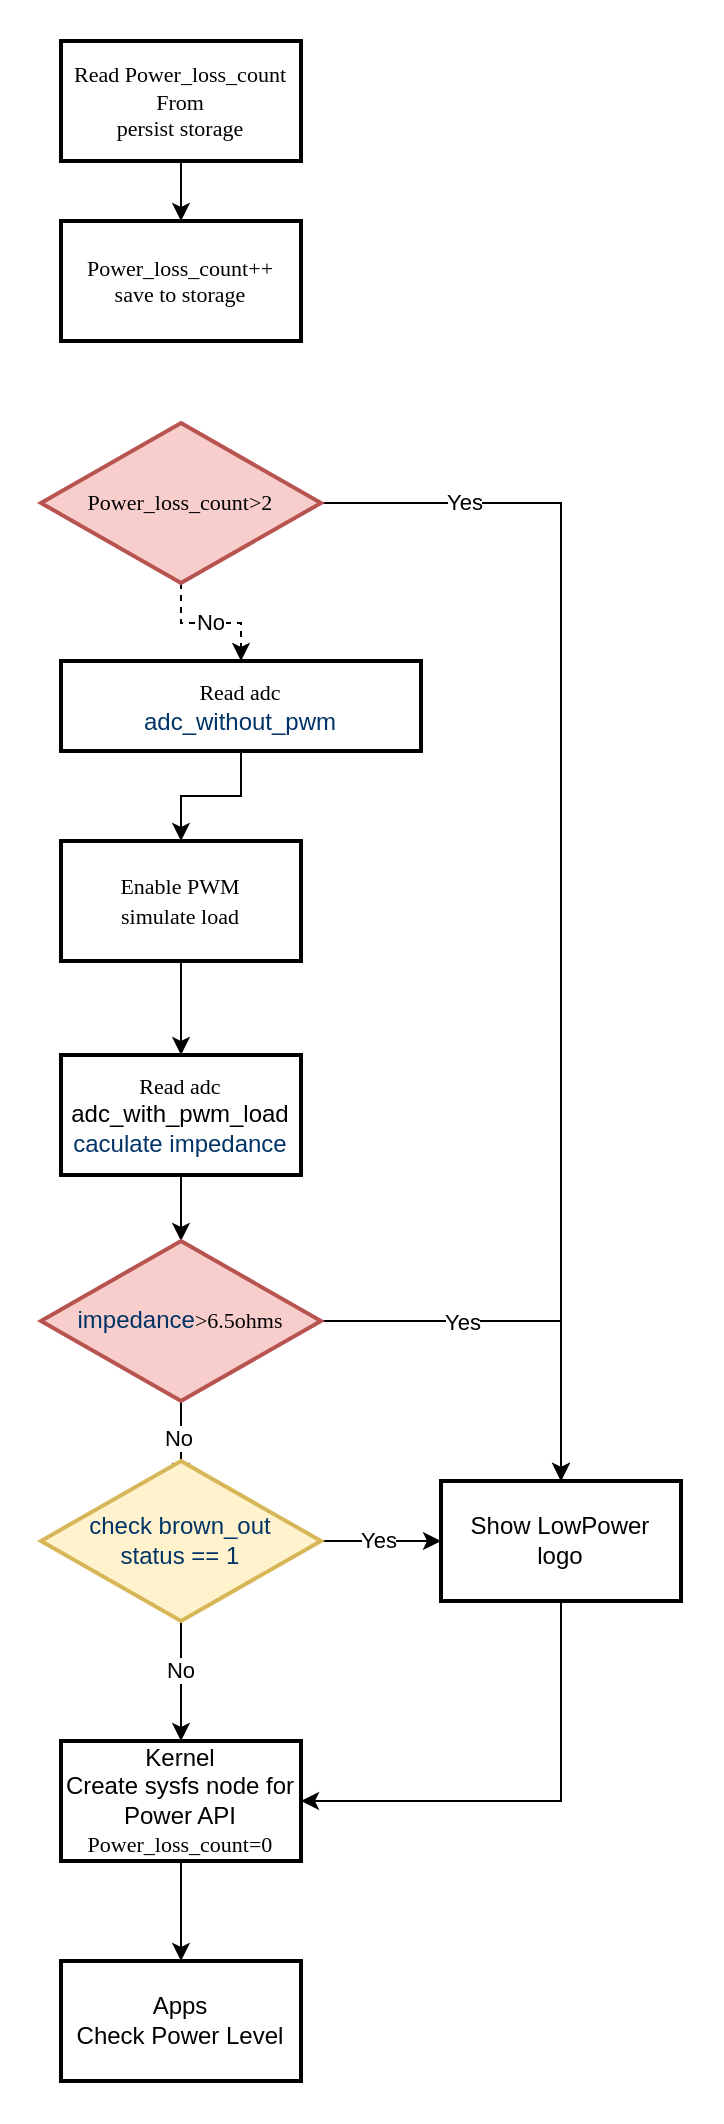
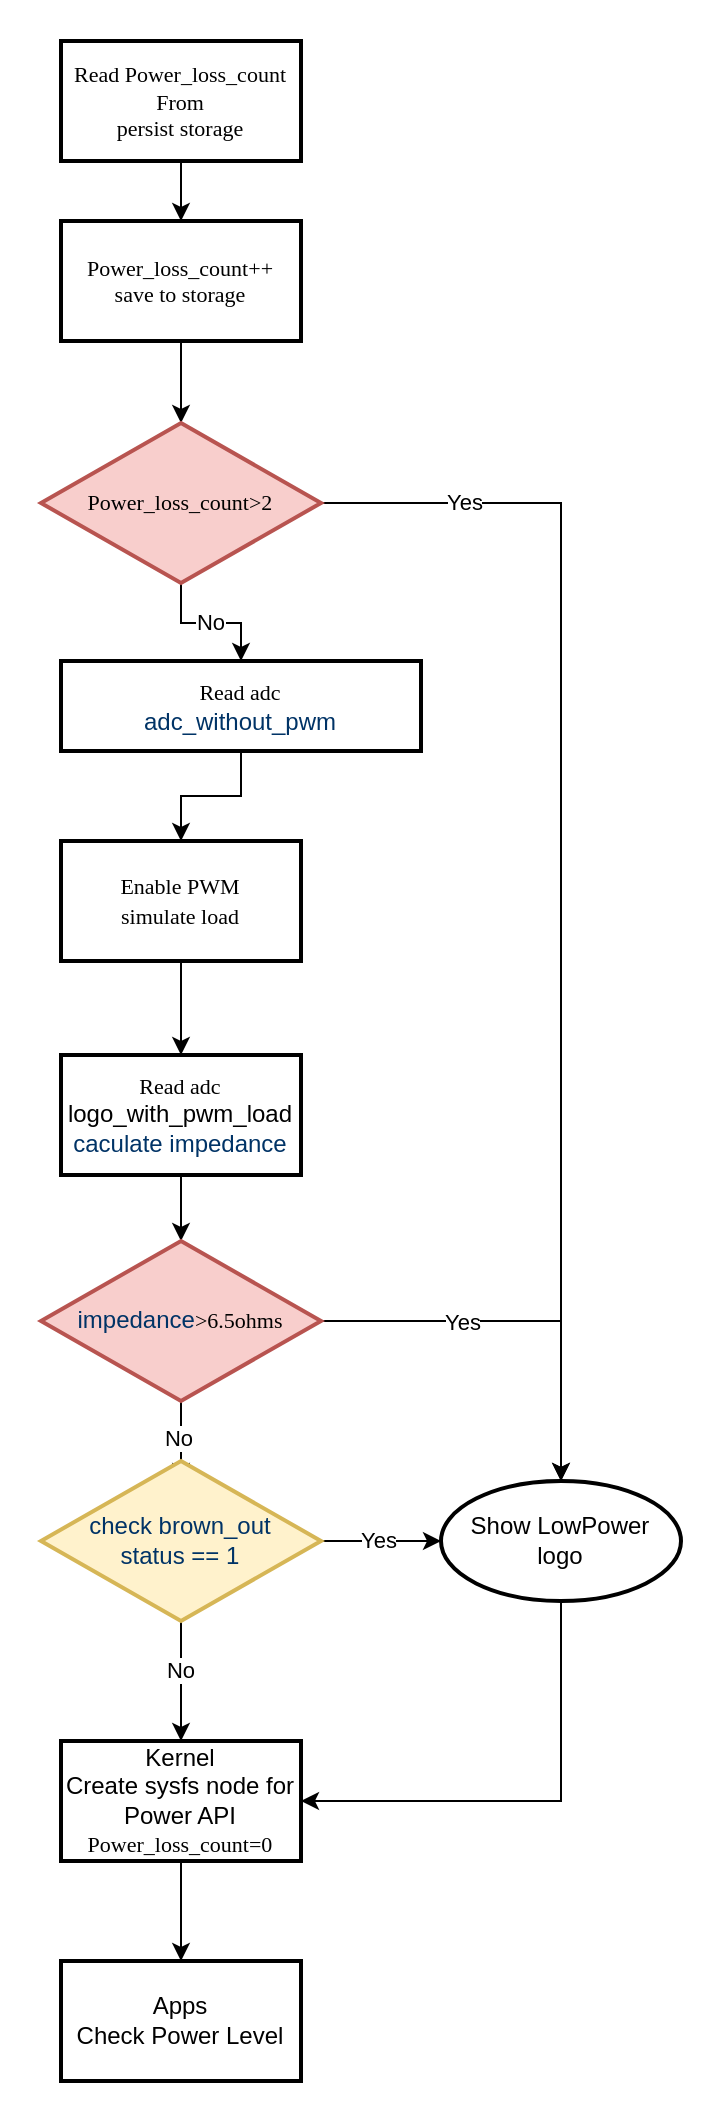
none -> (181, 375)
(181, 613) -> (181, 613)
(181, 1115) -> (181, 1115)
(561, 1541) -> (561, 1541)
